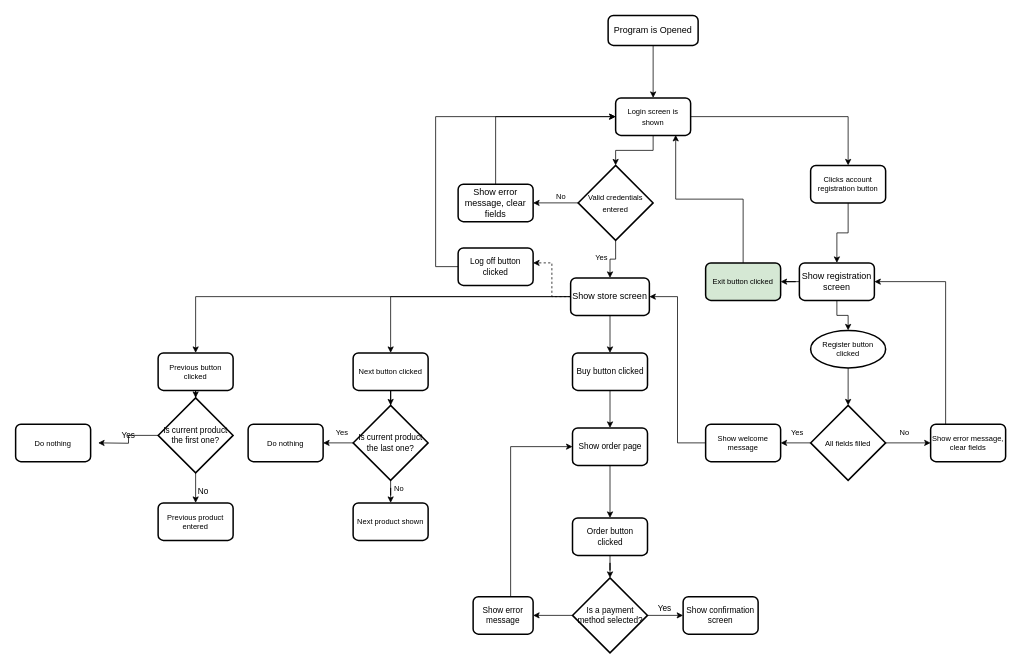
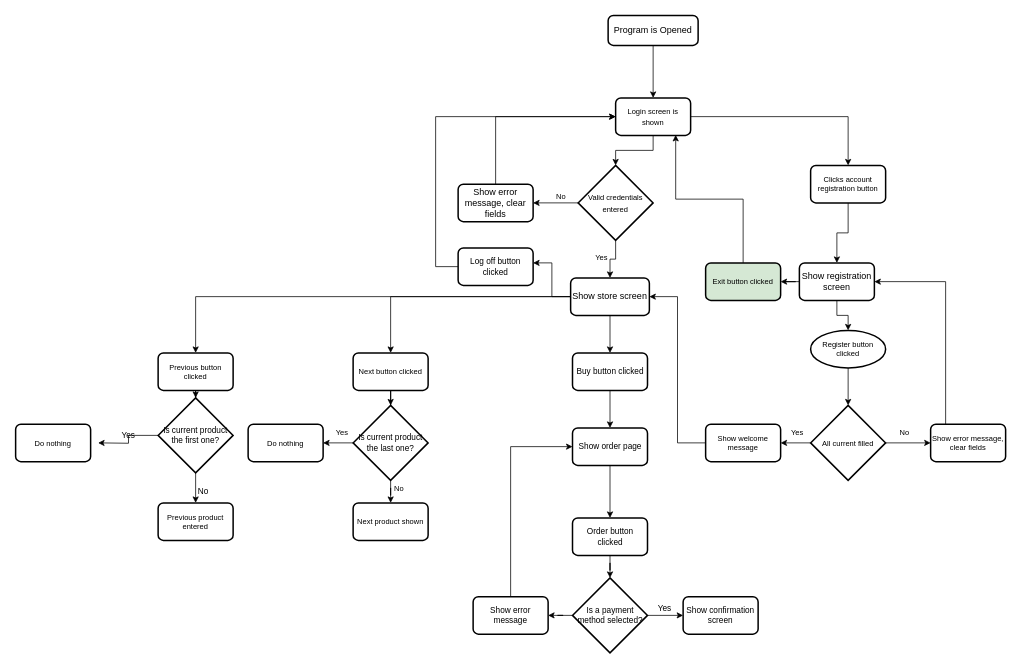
(552, 272) -> (552, 272)
(848, 443) -> (848, 443)
(503, 615) -> (510, 615)
